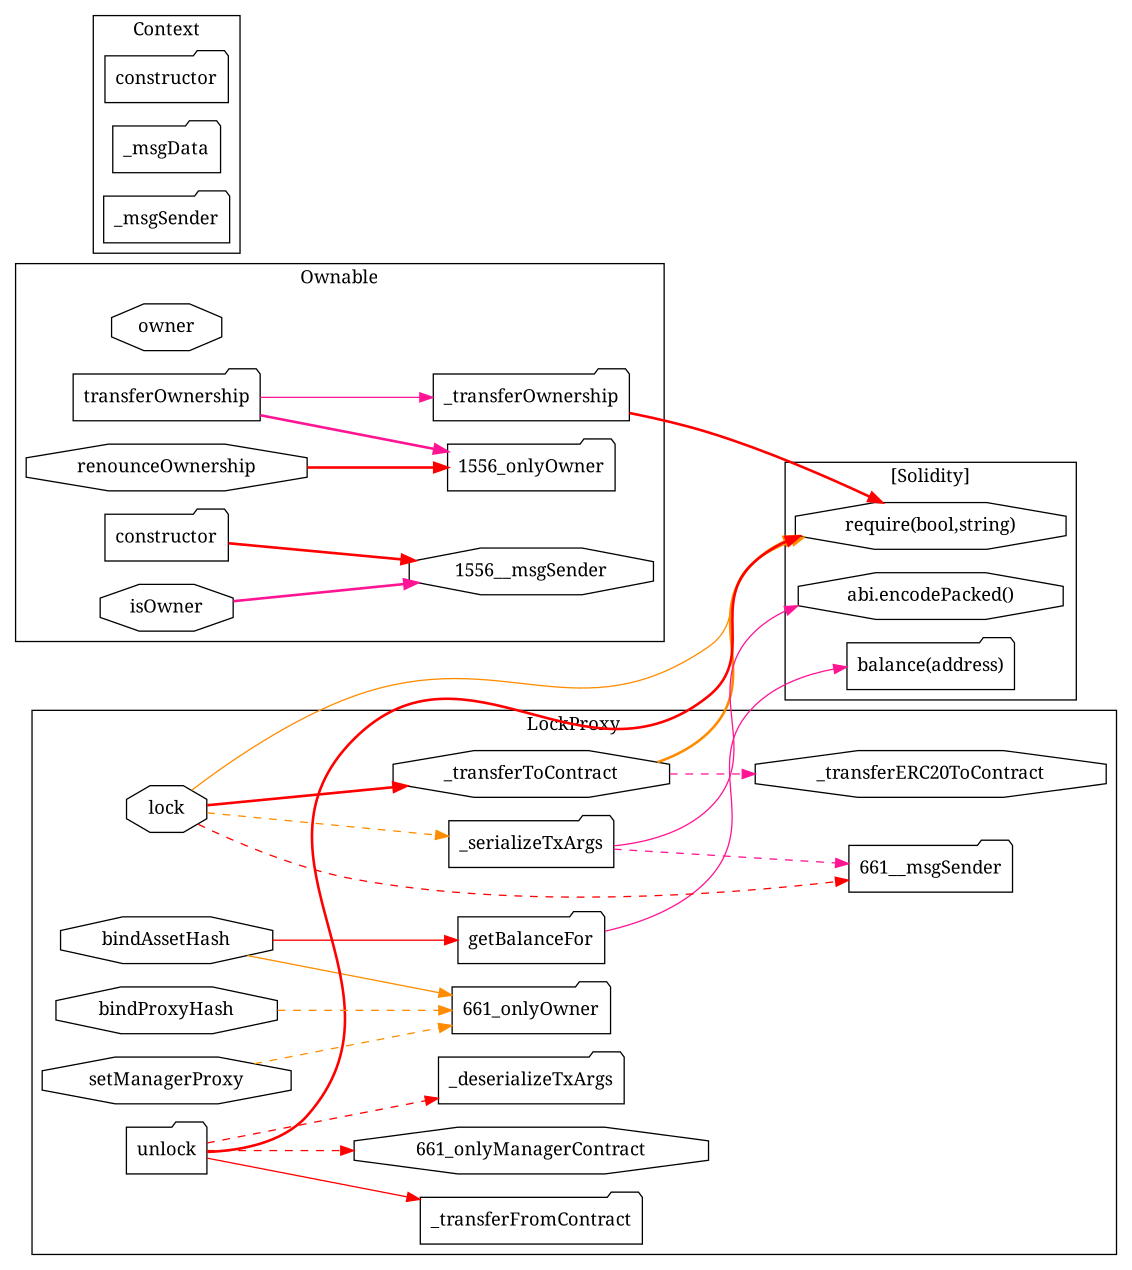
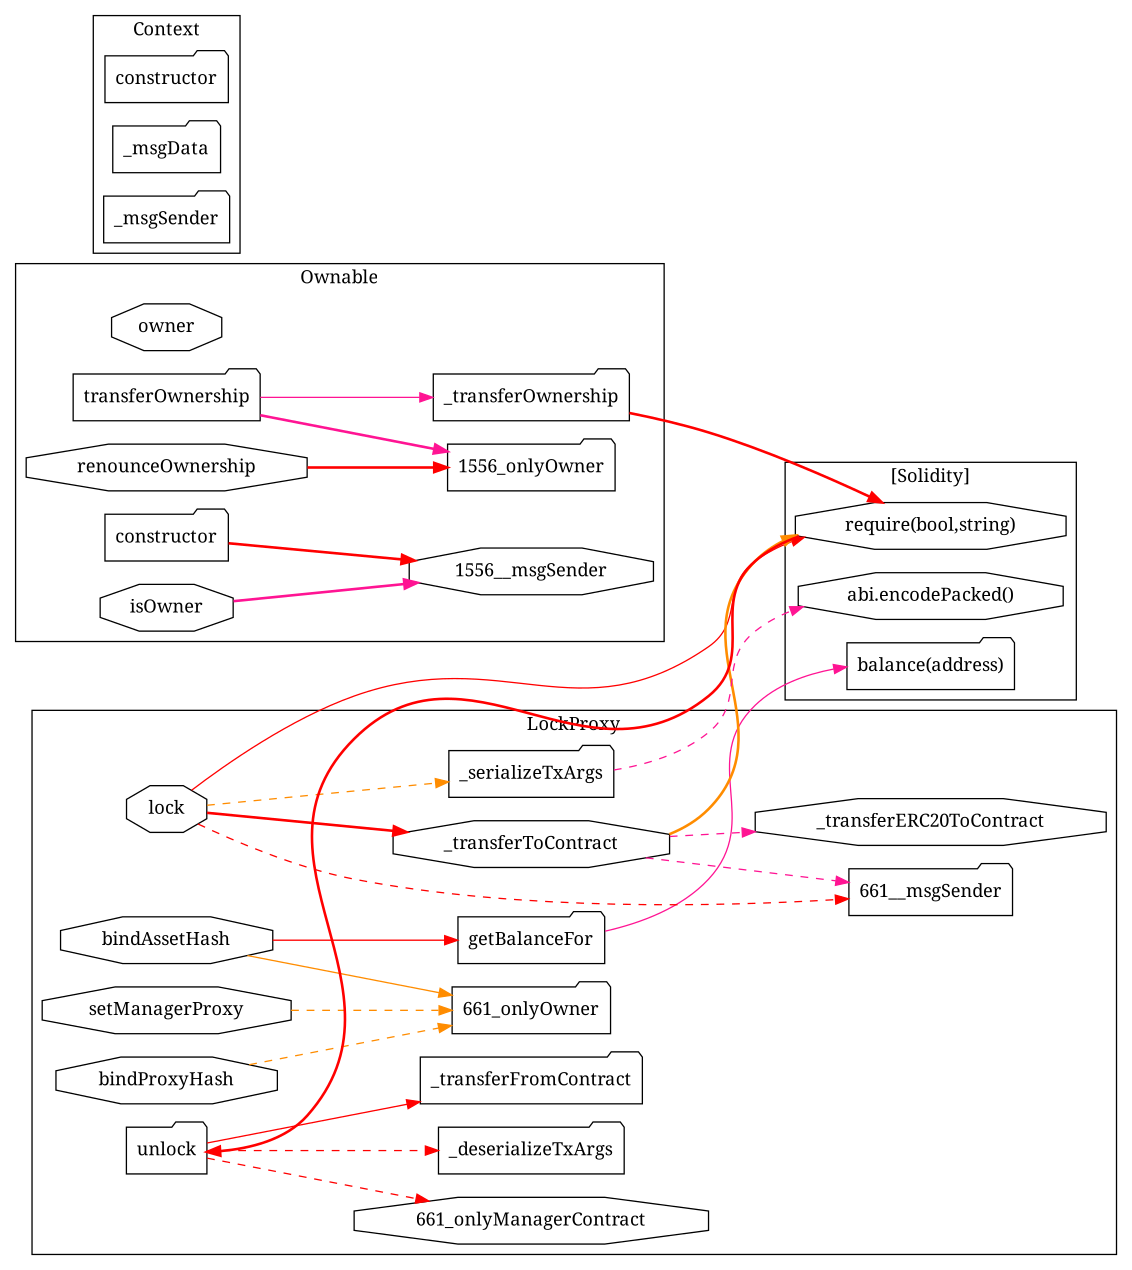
(511, 682) -> (511, 682)
(732, 720) -> (718, 723)
(375, 724) -> (364, 732)
(714, 855) -> (741, 869)
